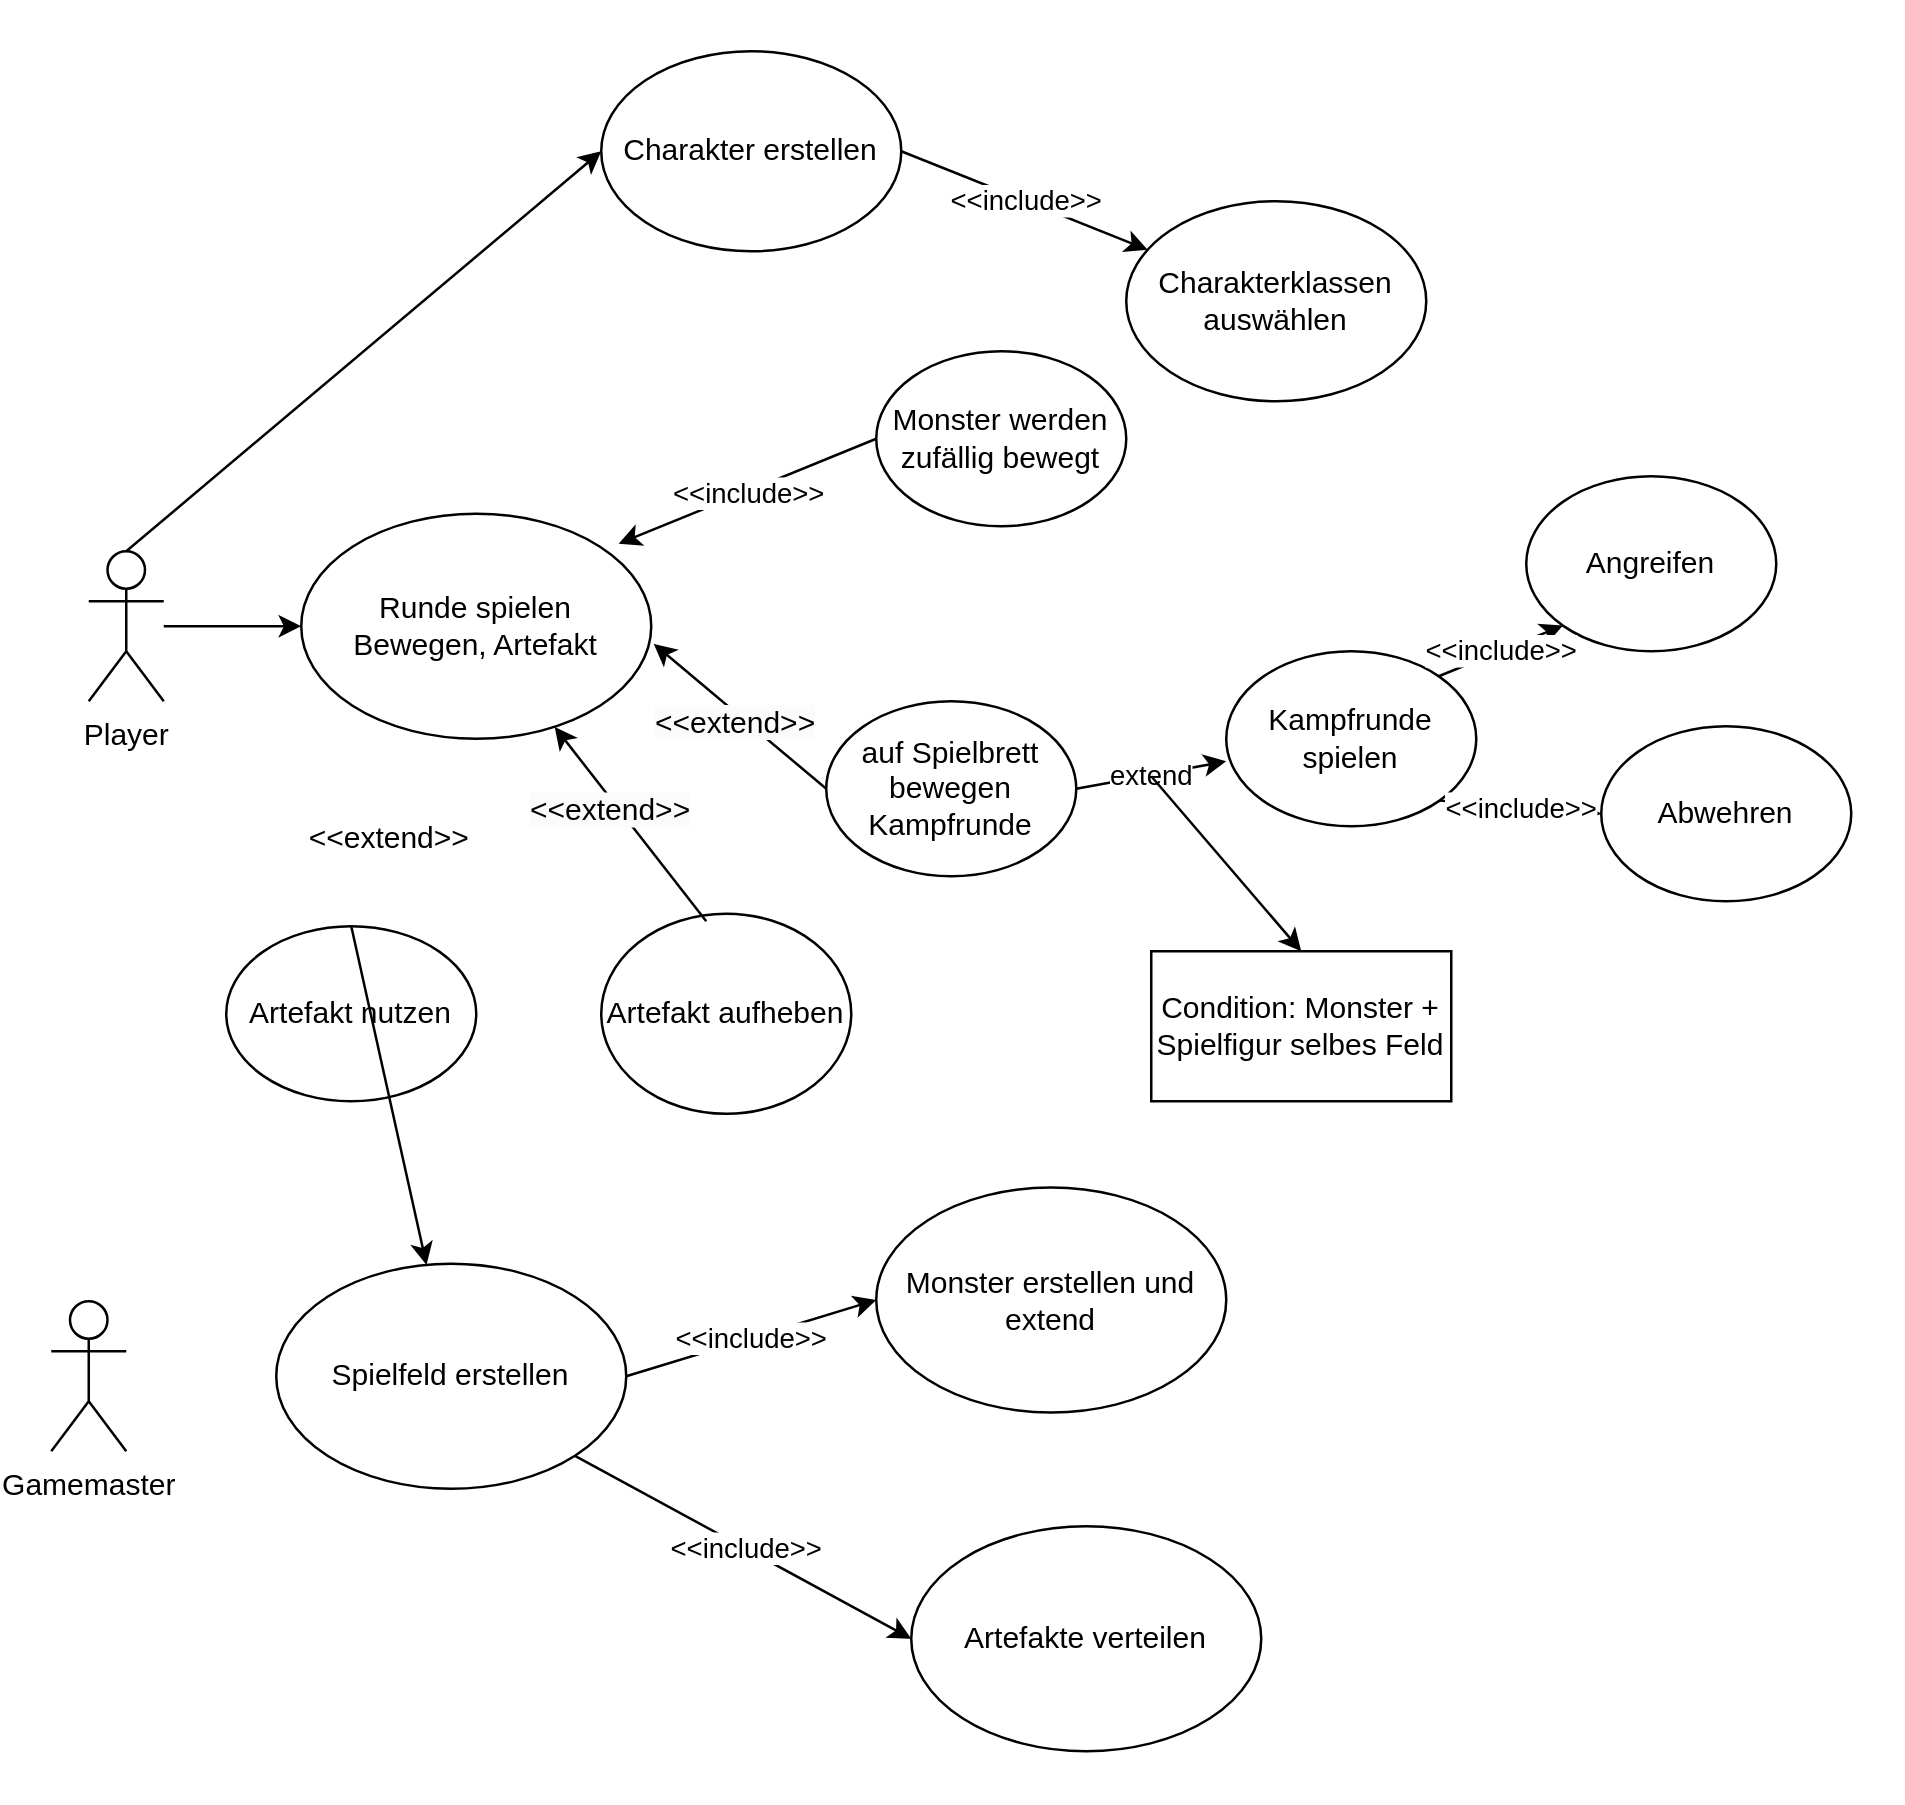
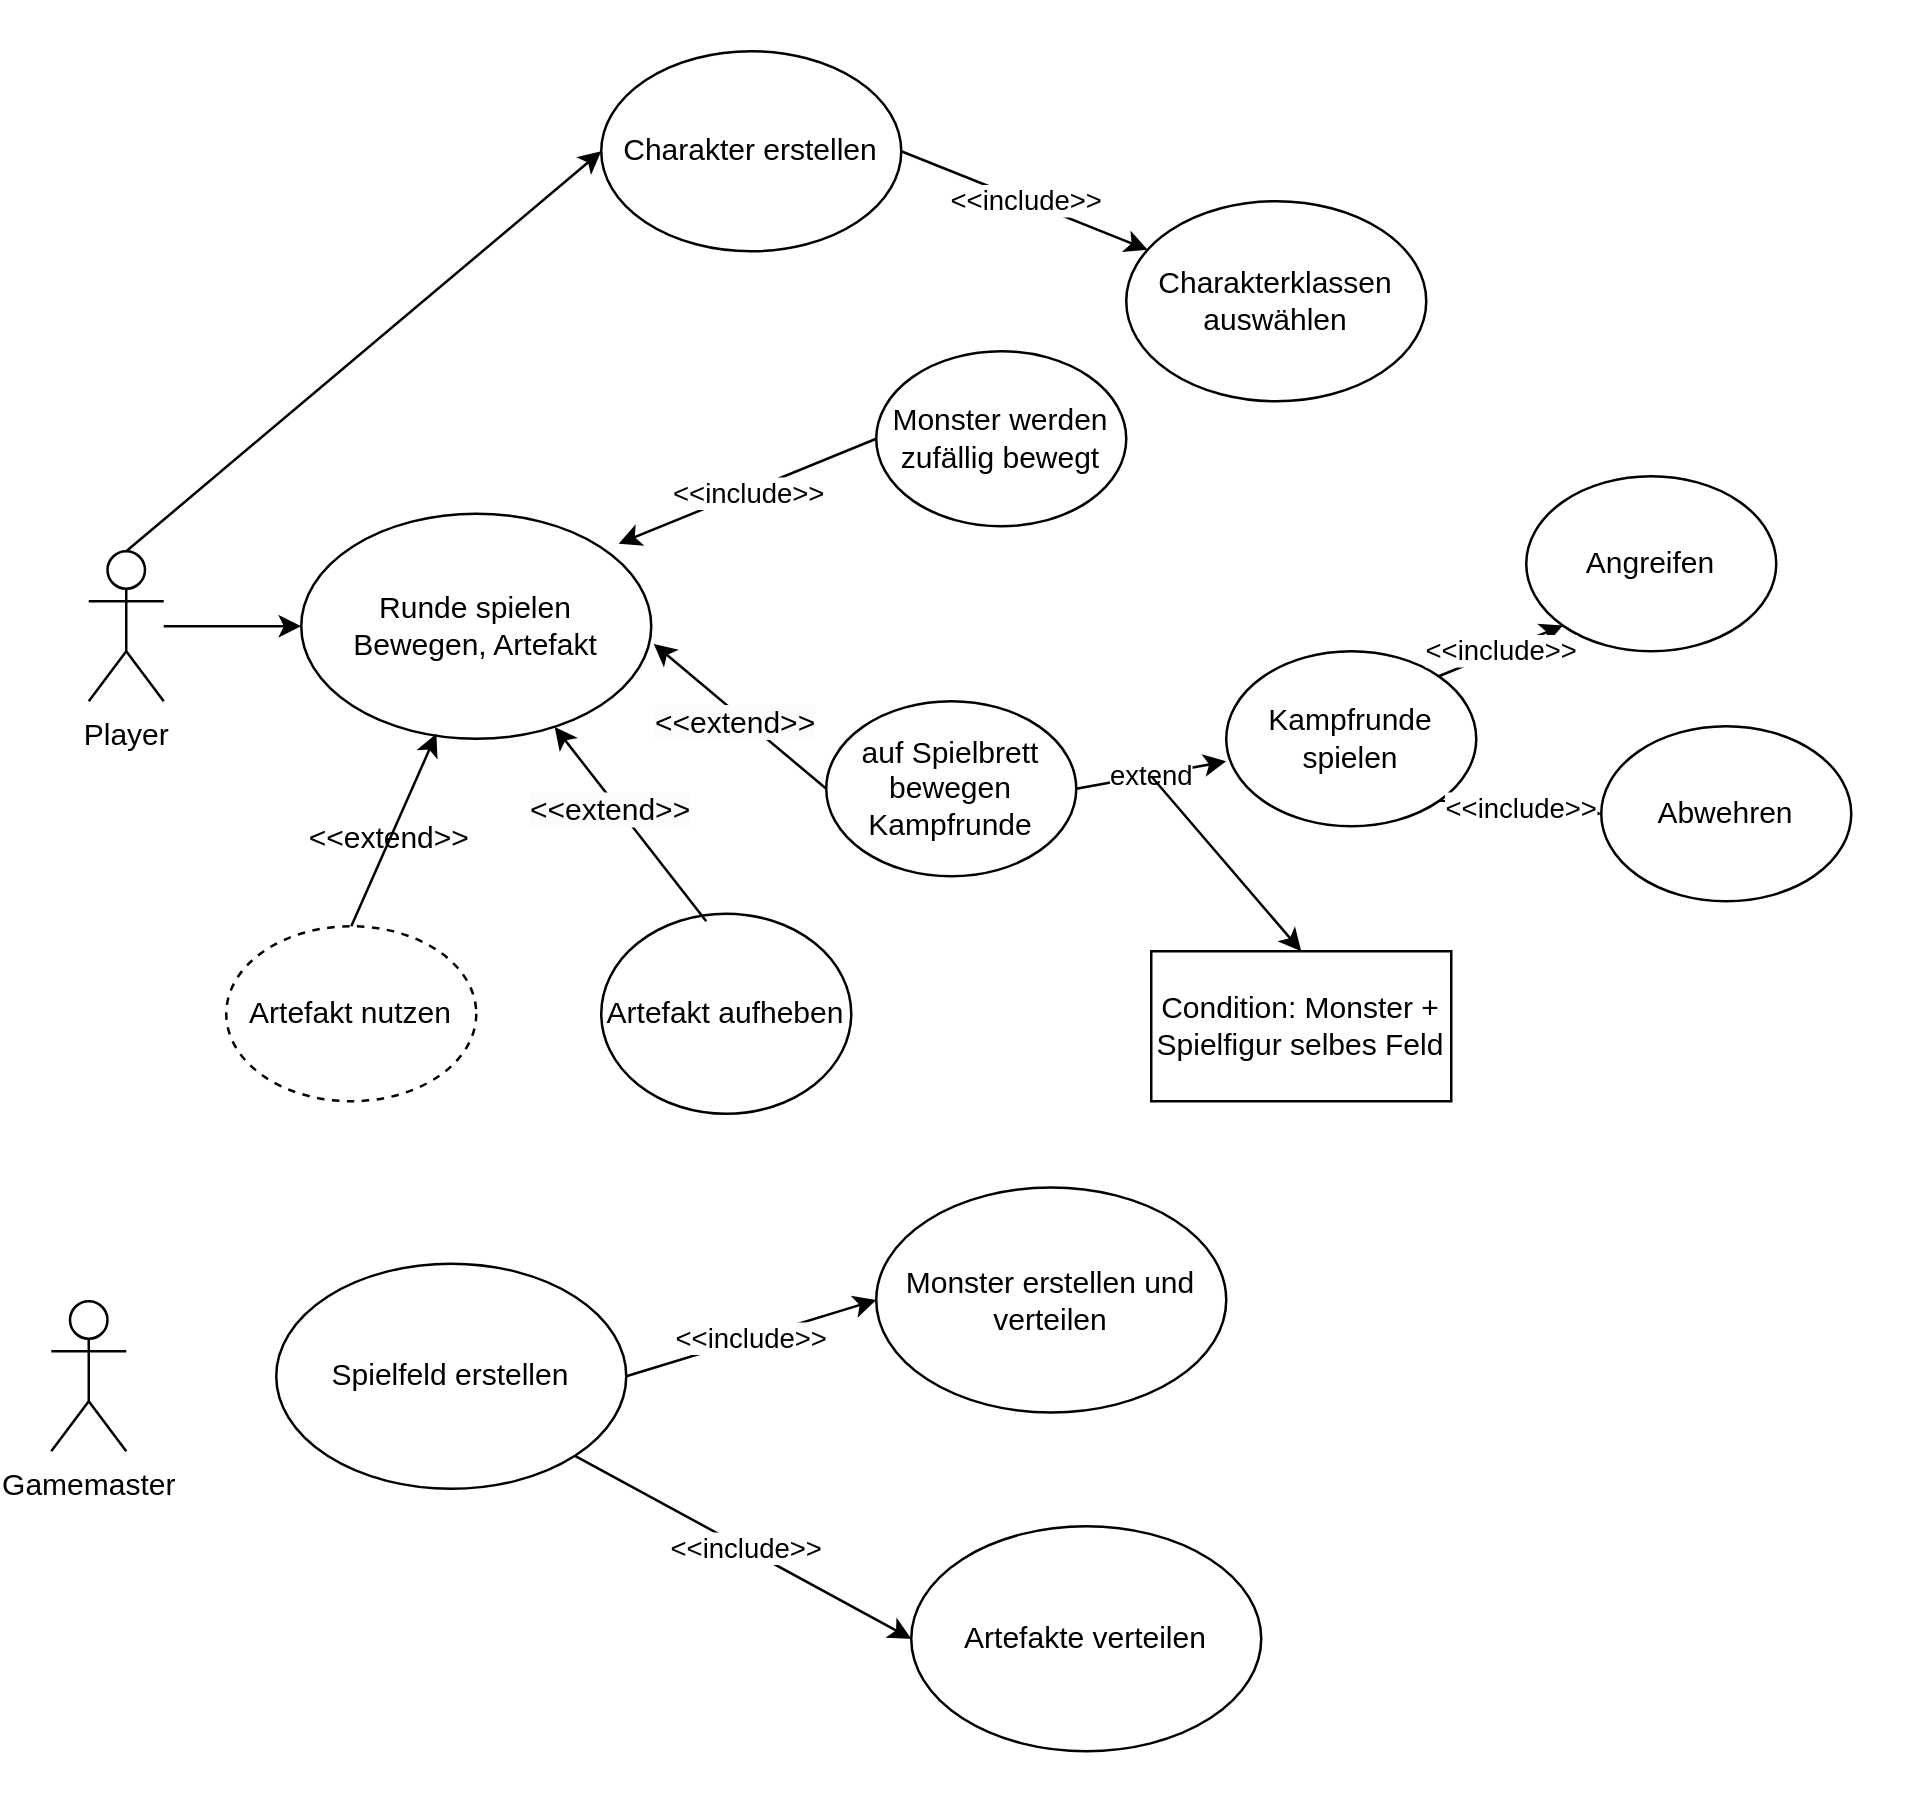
(351, 1014) -> (351, 1014)
(387, 1088) -> (391, 837)
(1051, 1301) -> (1051, 1301)
